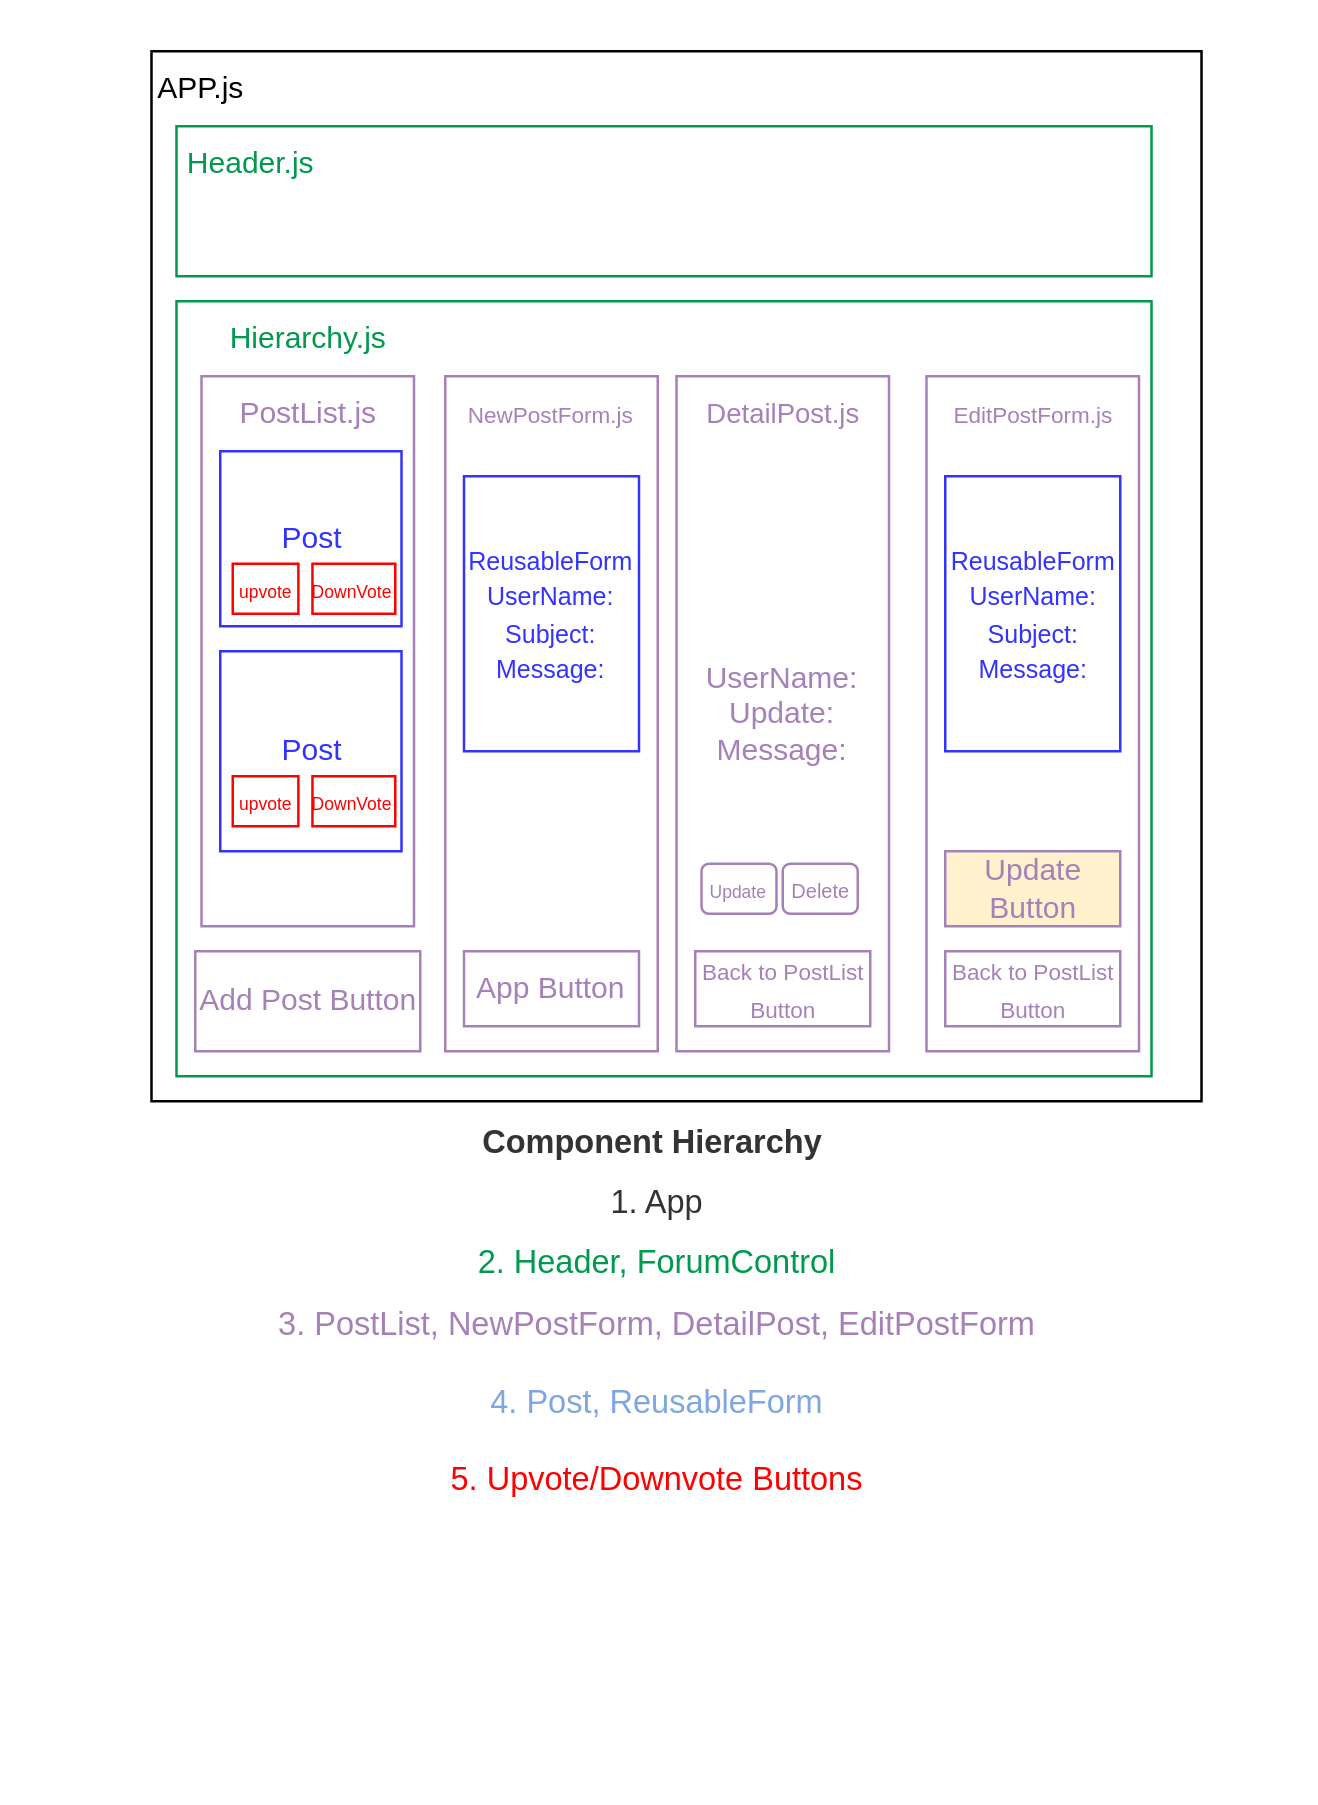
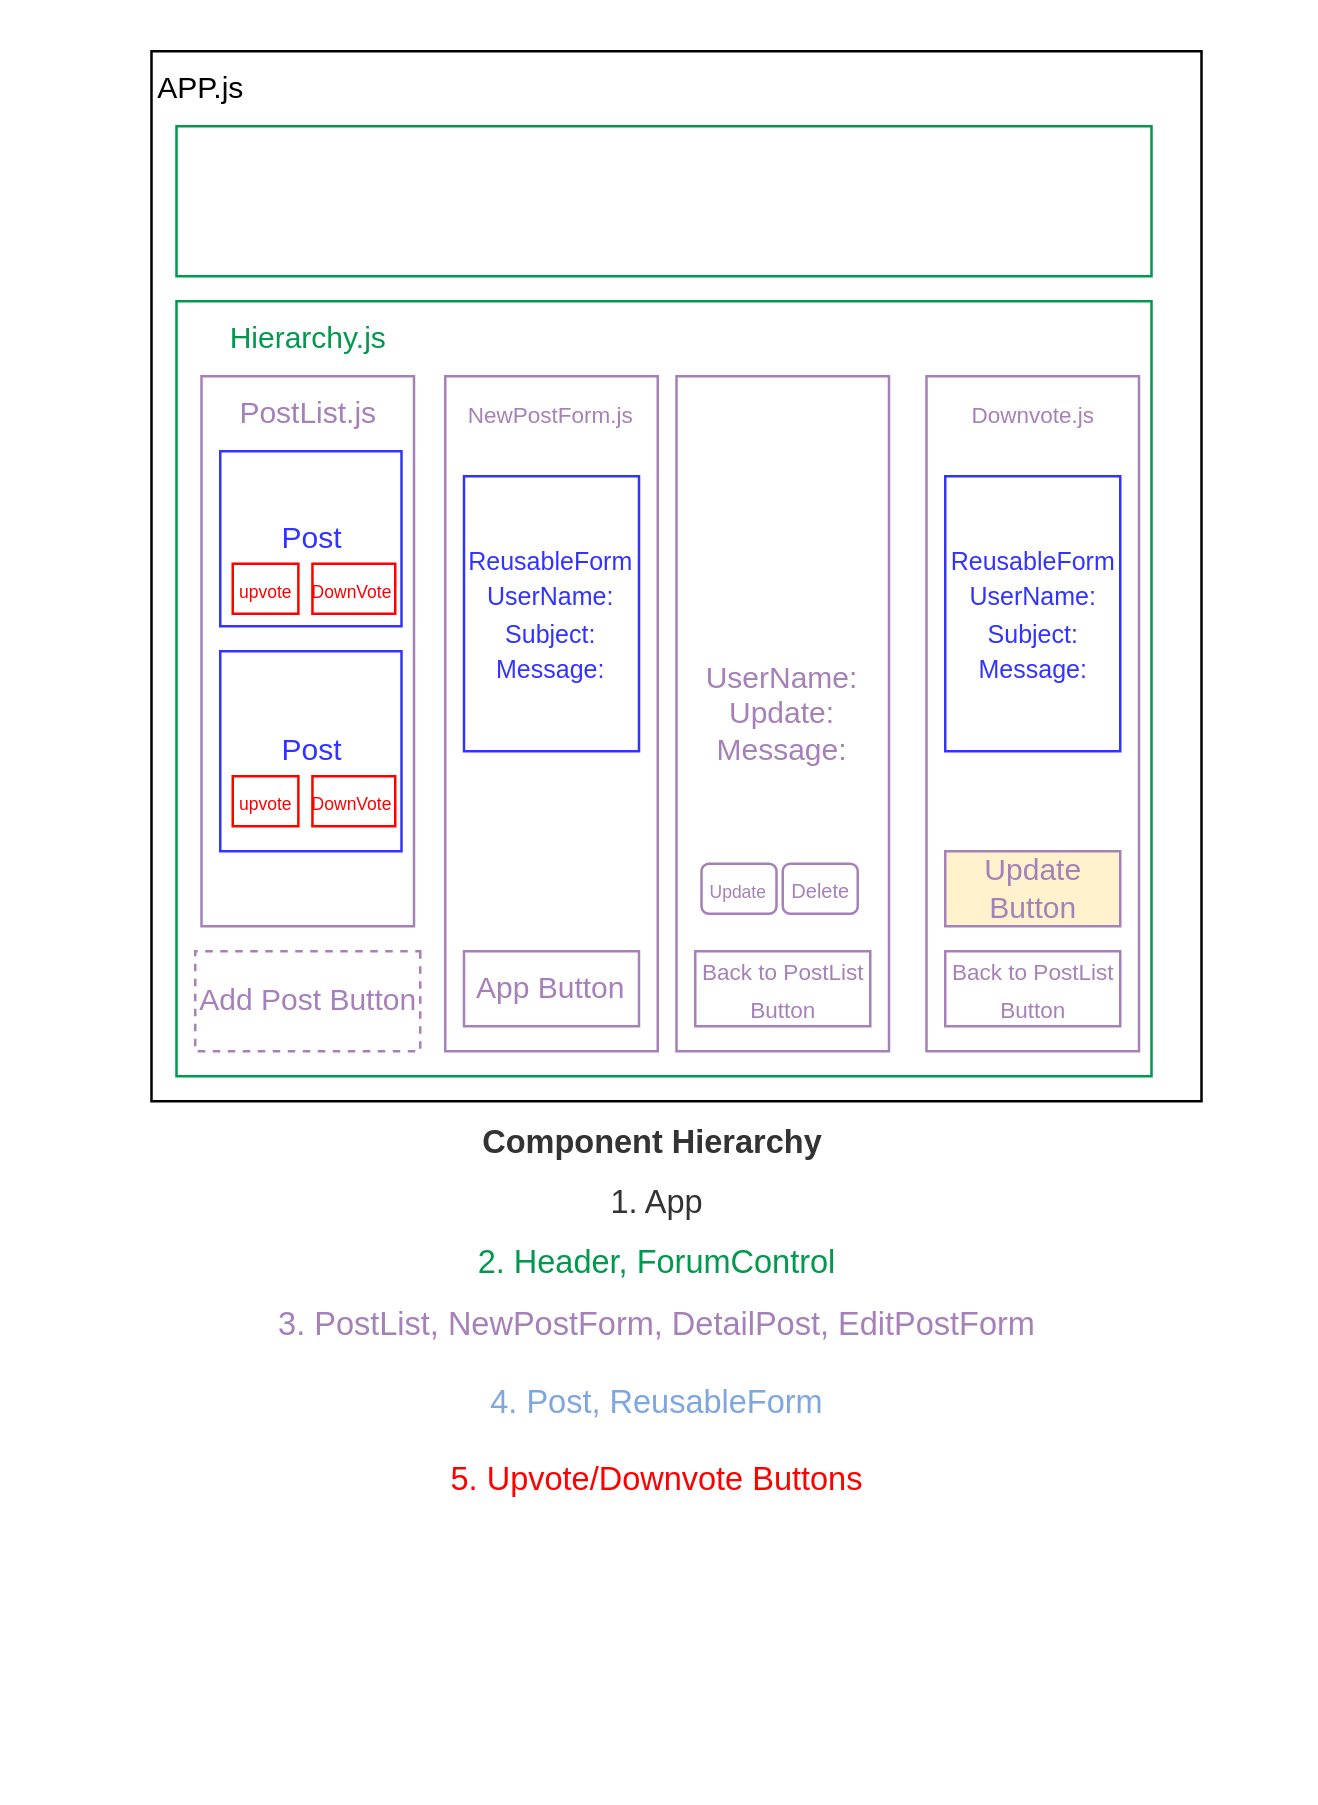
(251, 164) -> none
(783, 414) -> none
(1034, 414) -> (1034, 414)
(308, 1001) -> (308, 1001)
